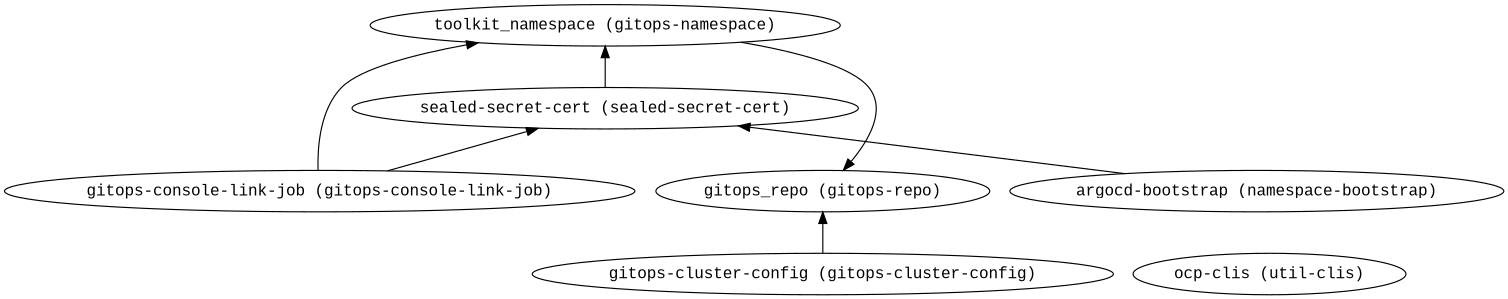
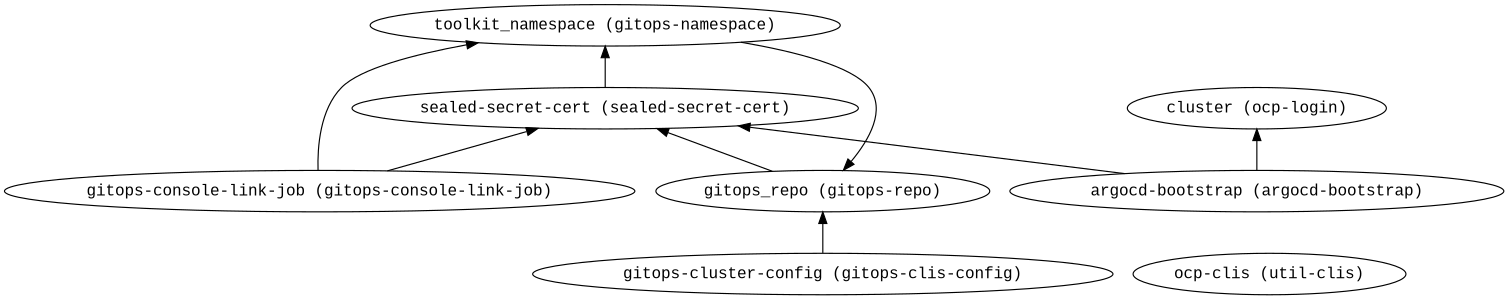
none -> (1257, 108)
none -> (720, 152)
(1257, 191) -> (1257, 191)
(823, 274) -> (823, 274)
